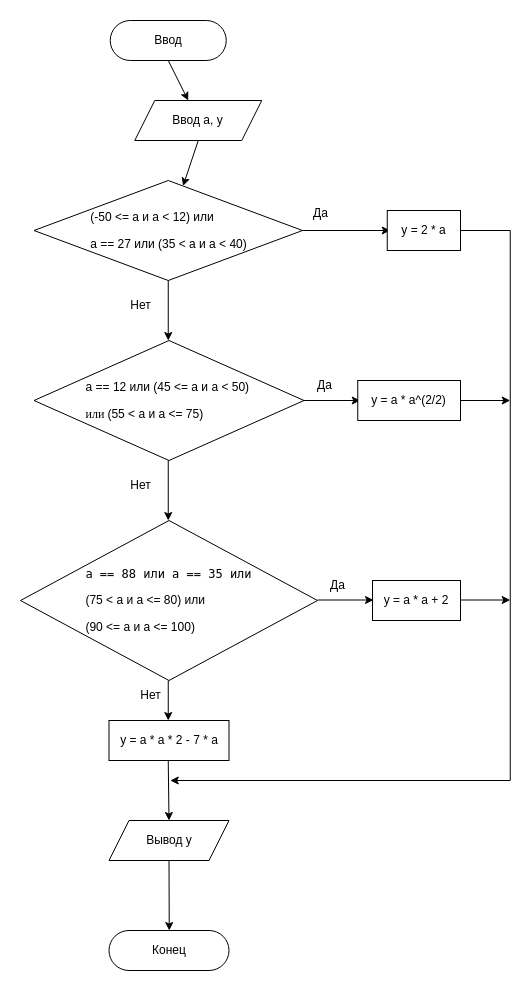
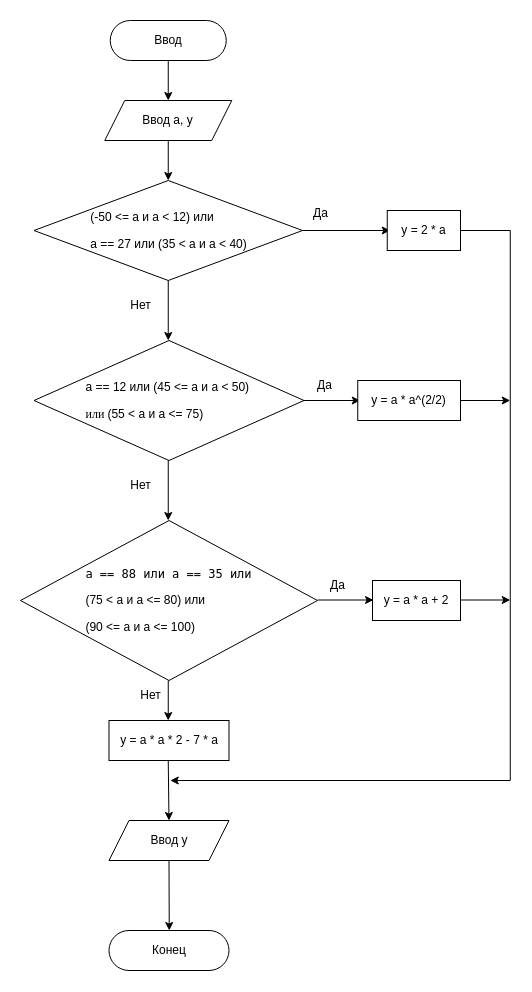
(198, 121) -> (168, 121)
(170, 841) -> (170, 841)
